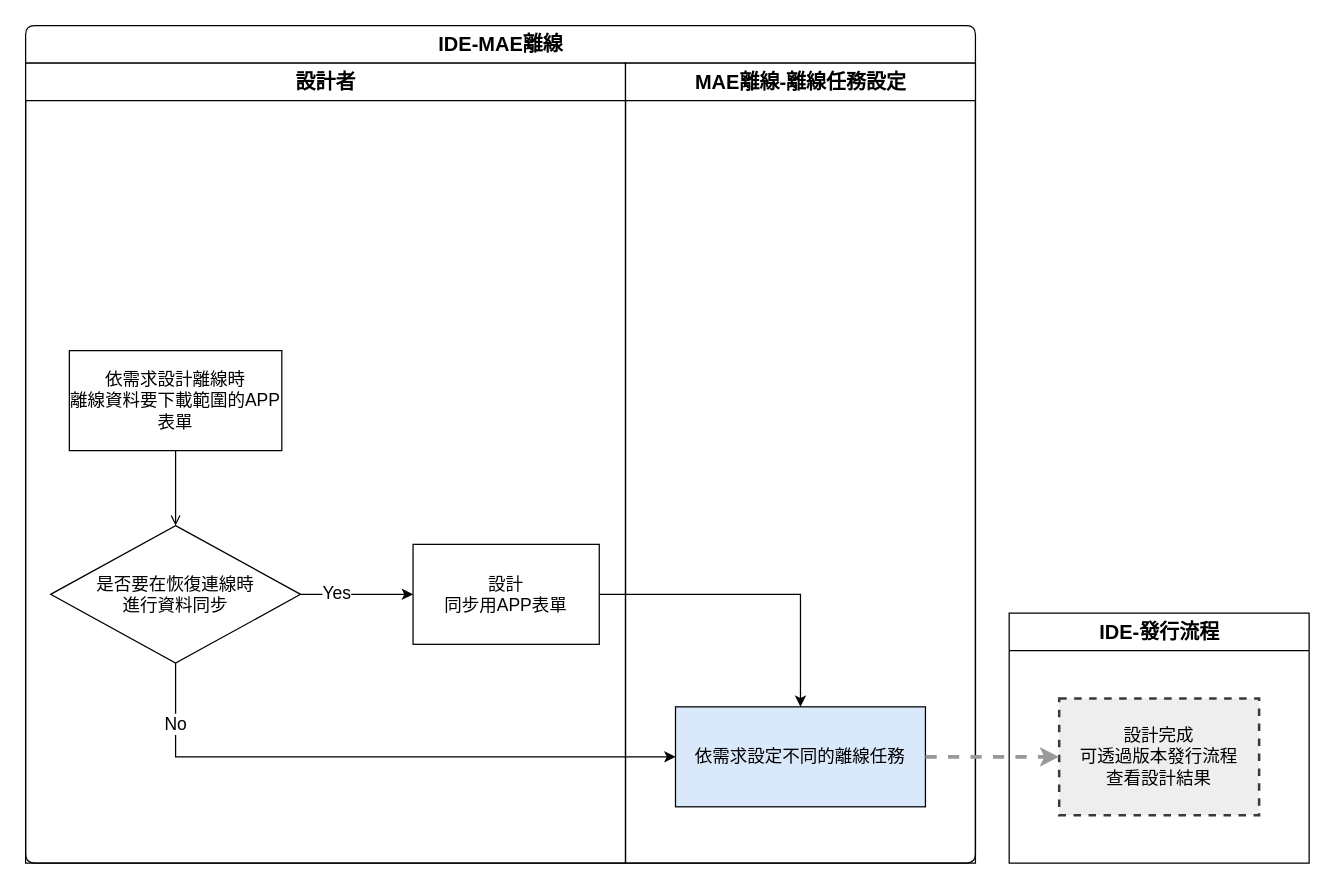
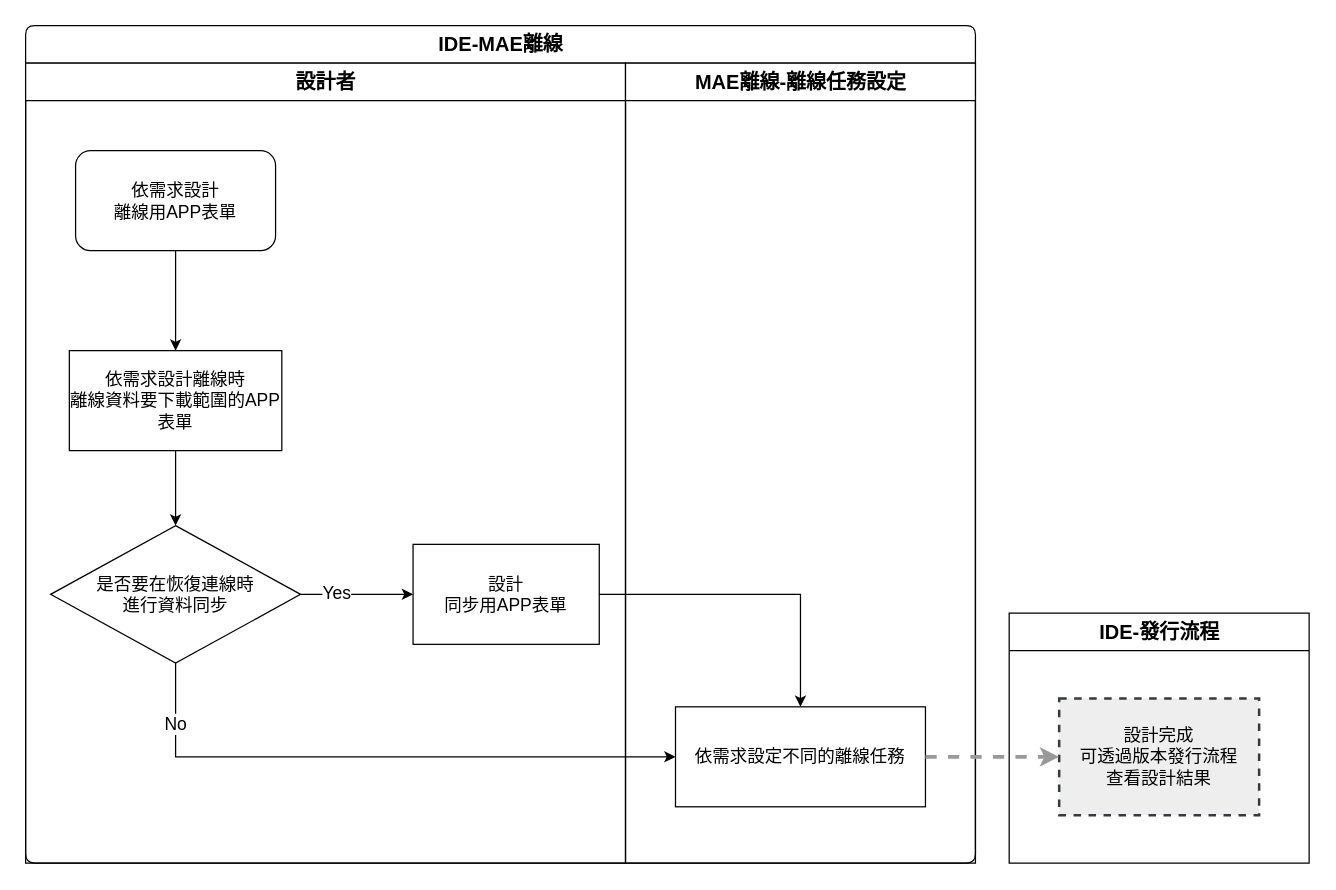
none -> (176, 201)
none -> (176, 297)
(176, 517) -> (176, 515)
(801, 757) -> (801, 757)
